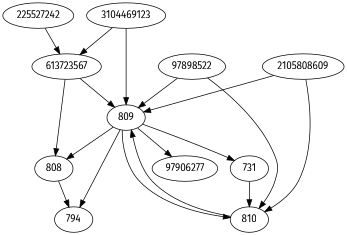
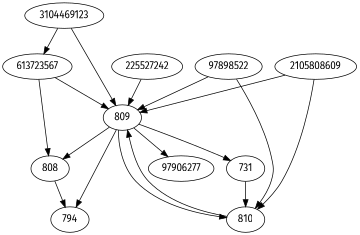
(51, 38) -> (136, 89)
